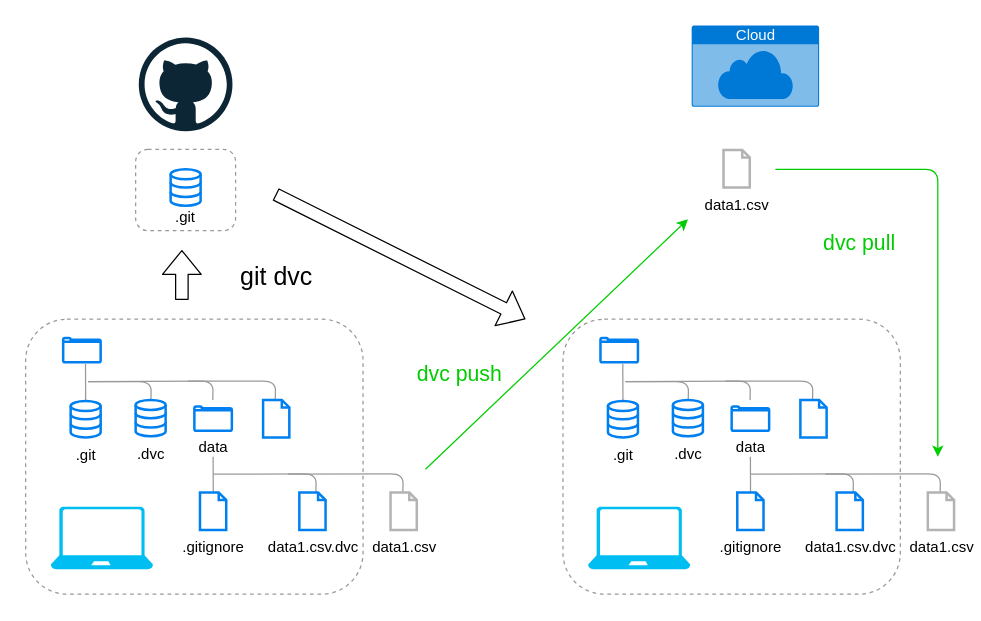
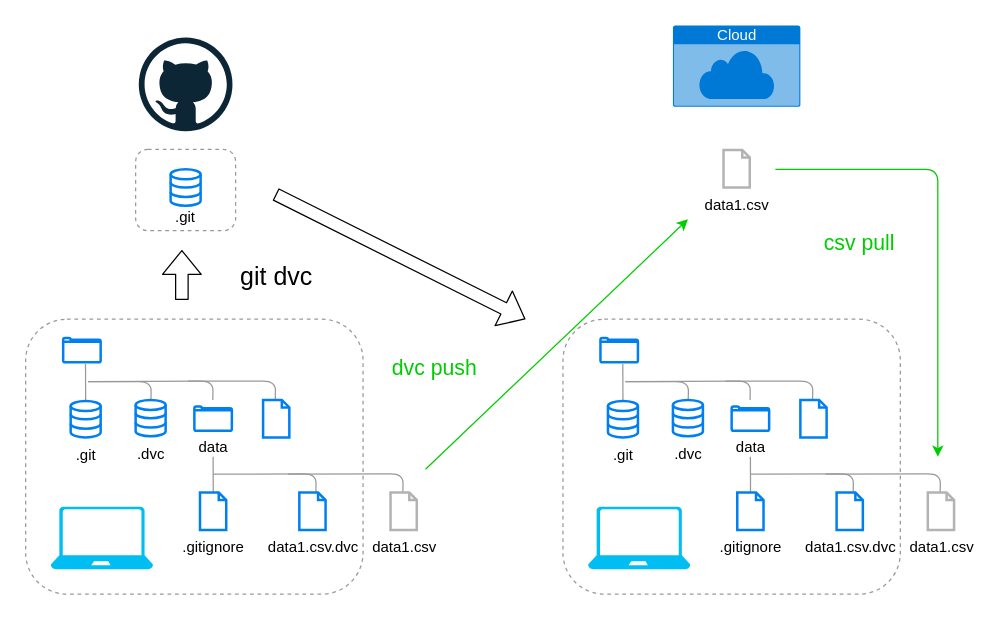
(756, 66) -> (737, 66)
(860, 244) -> (860, 244)
(460, 375) -> (435, 369)
